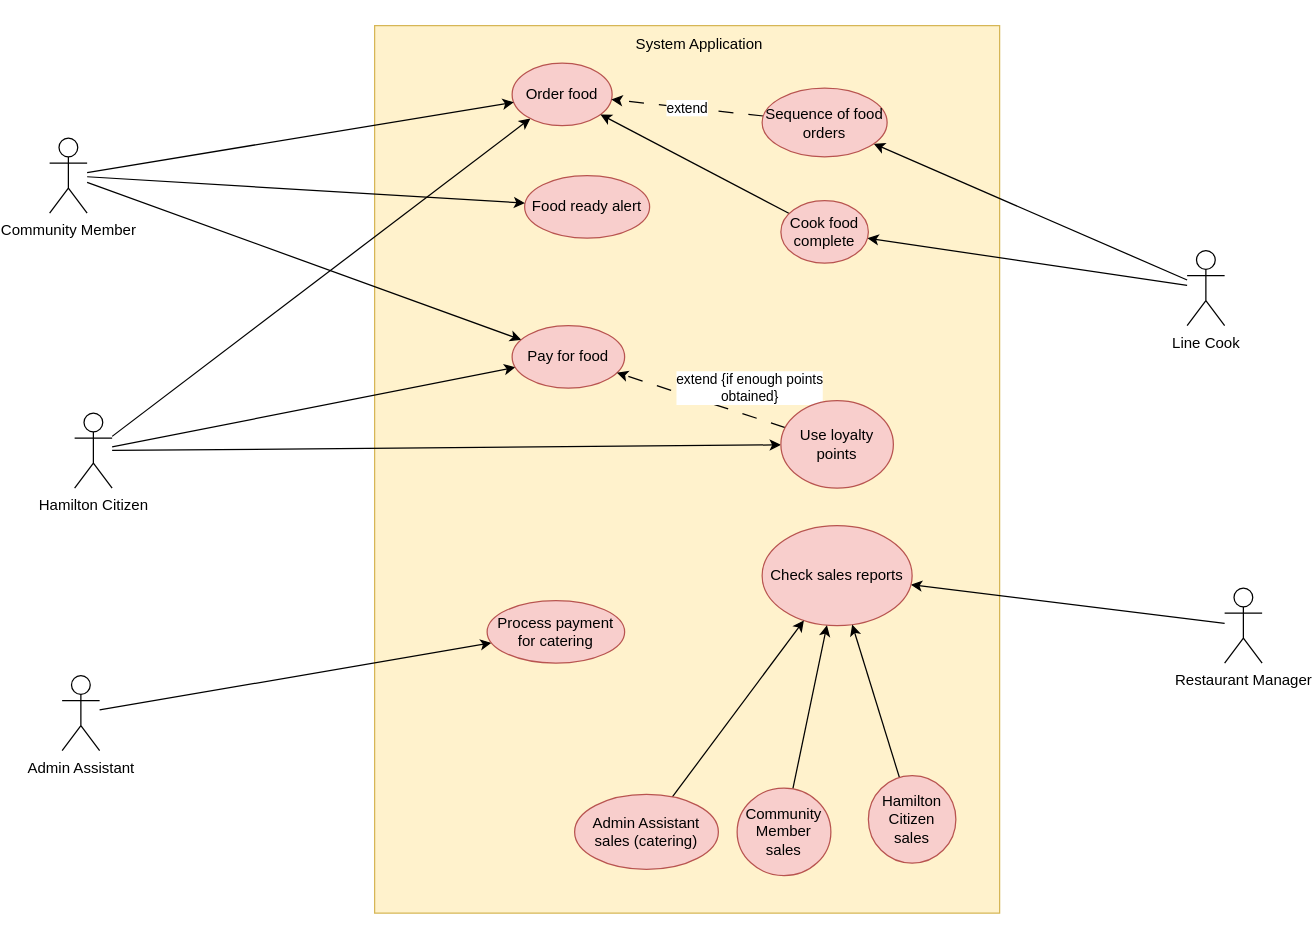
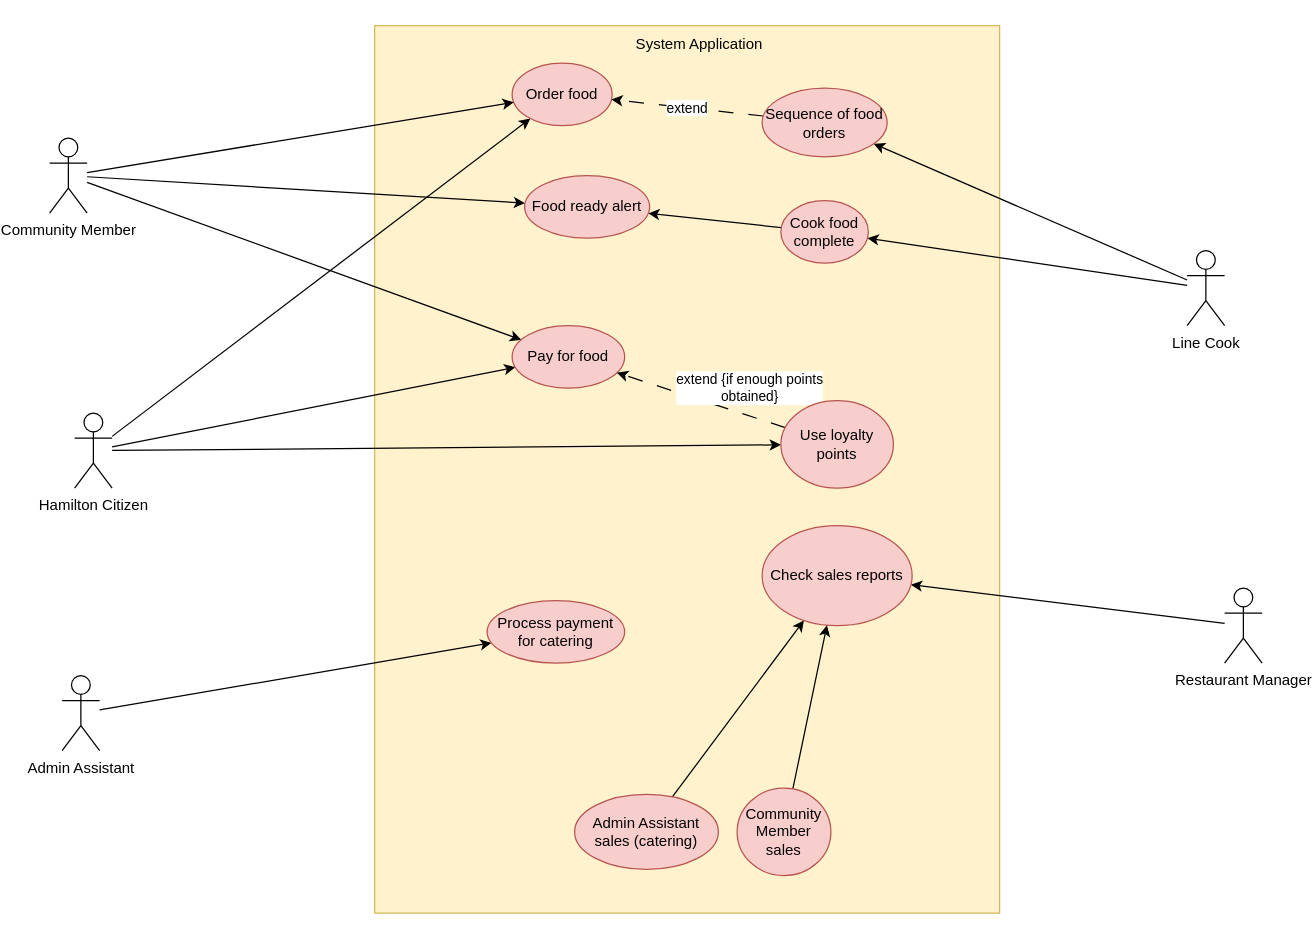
(699, 166) -> (719, 221)
(877, 705) -> none
(912, 819) -> none
